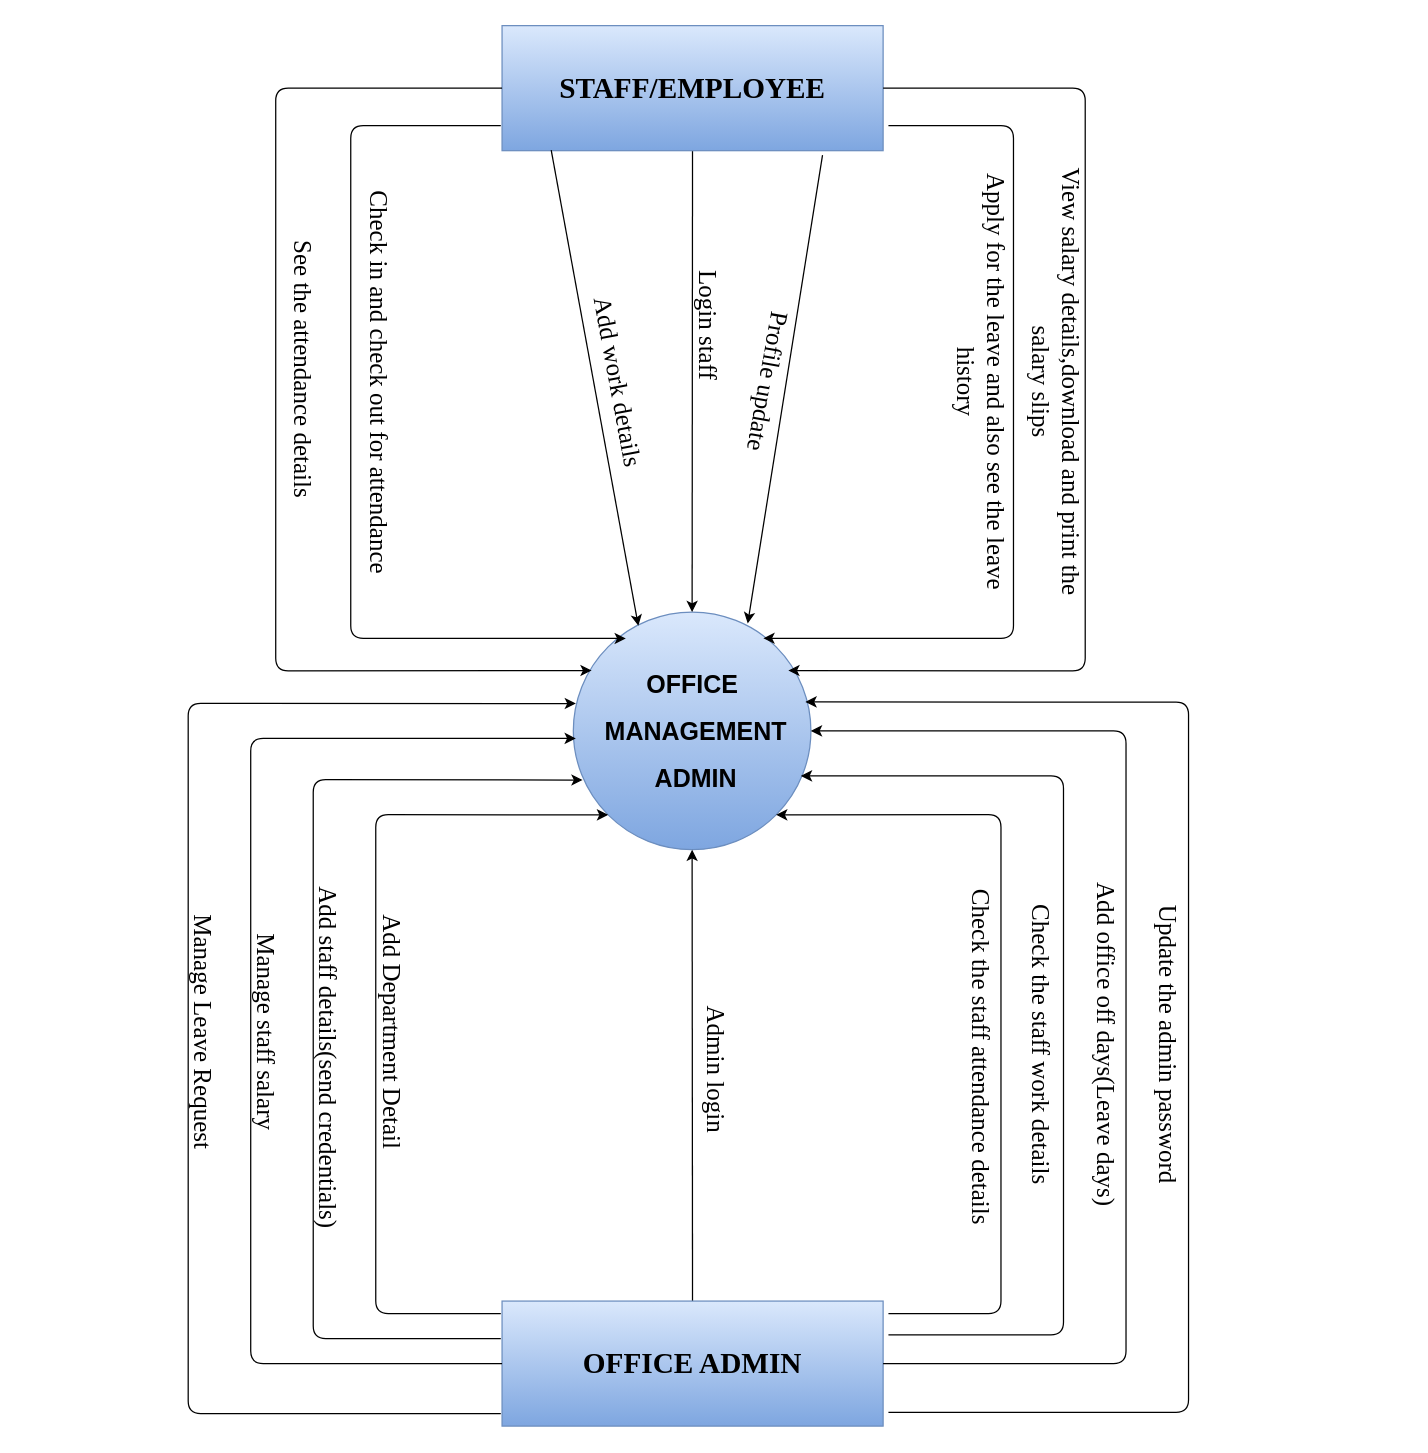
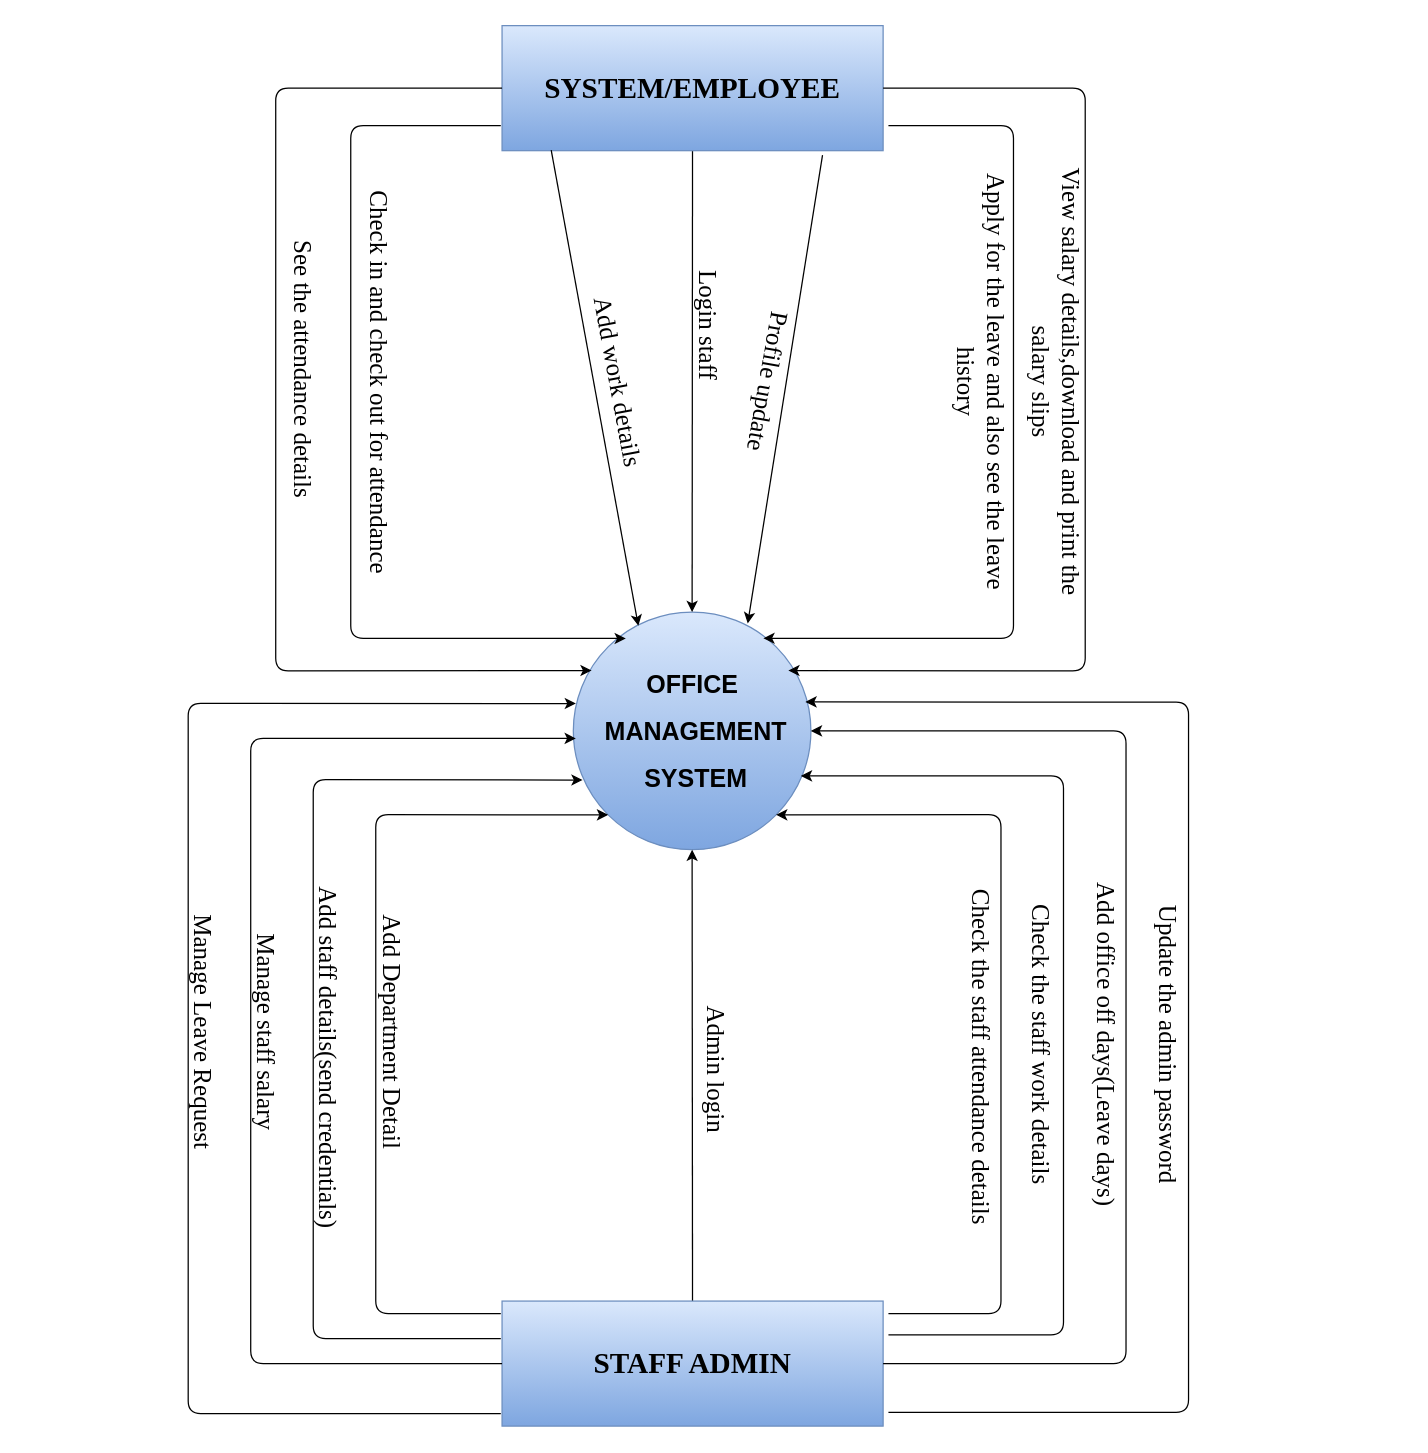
(693, 88) -> (693, 88)
(693, 731) -> (693, 731)
(693, 1363) -> (693, 1363)
